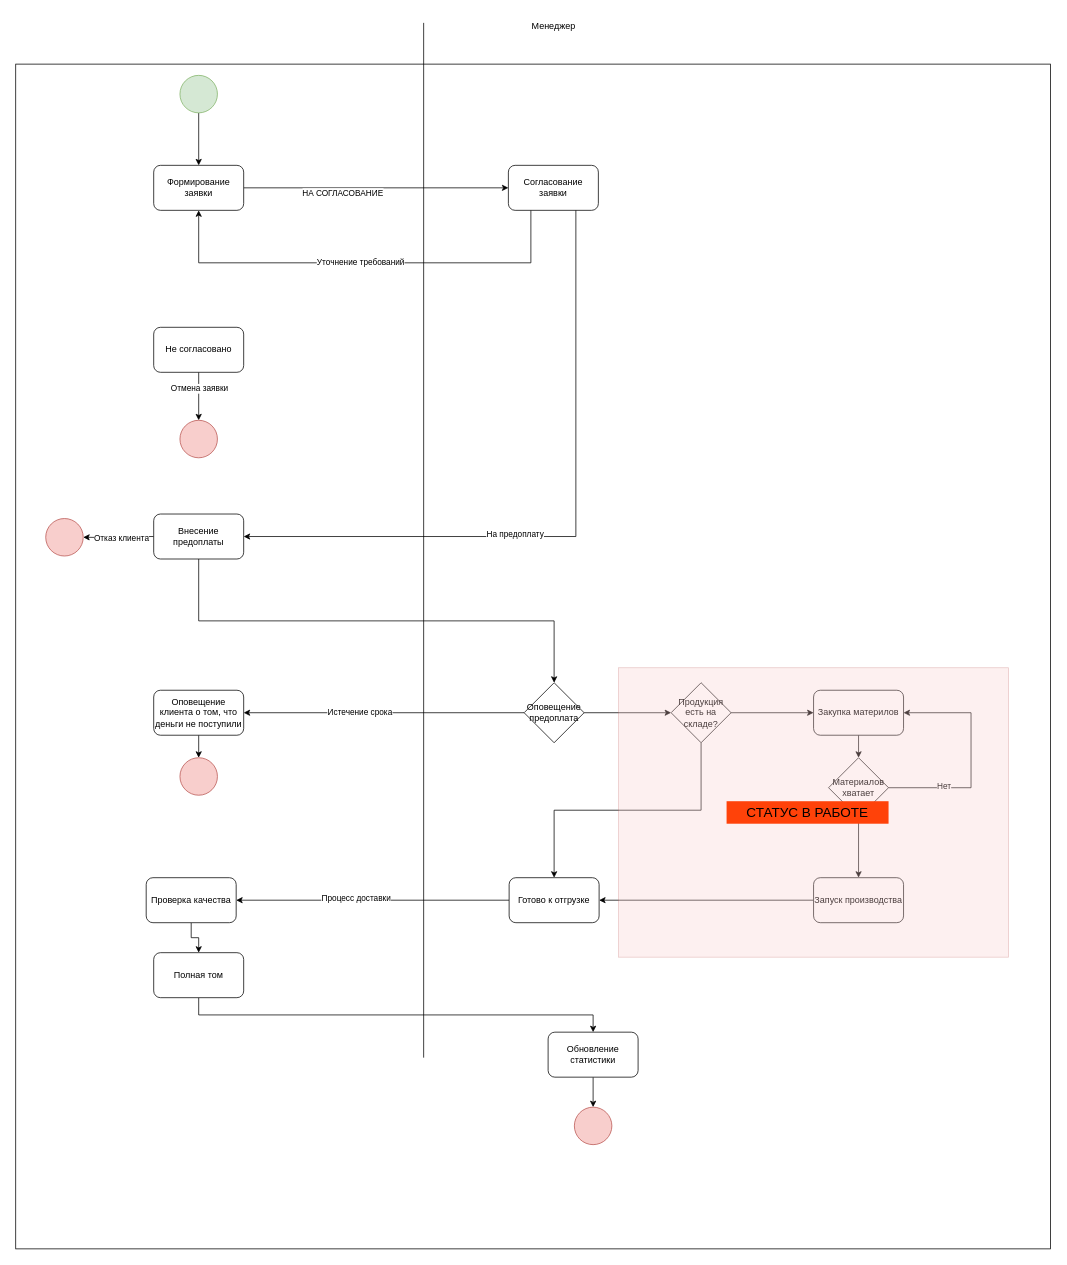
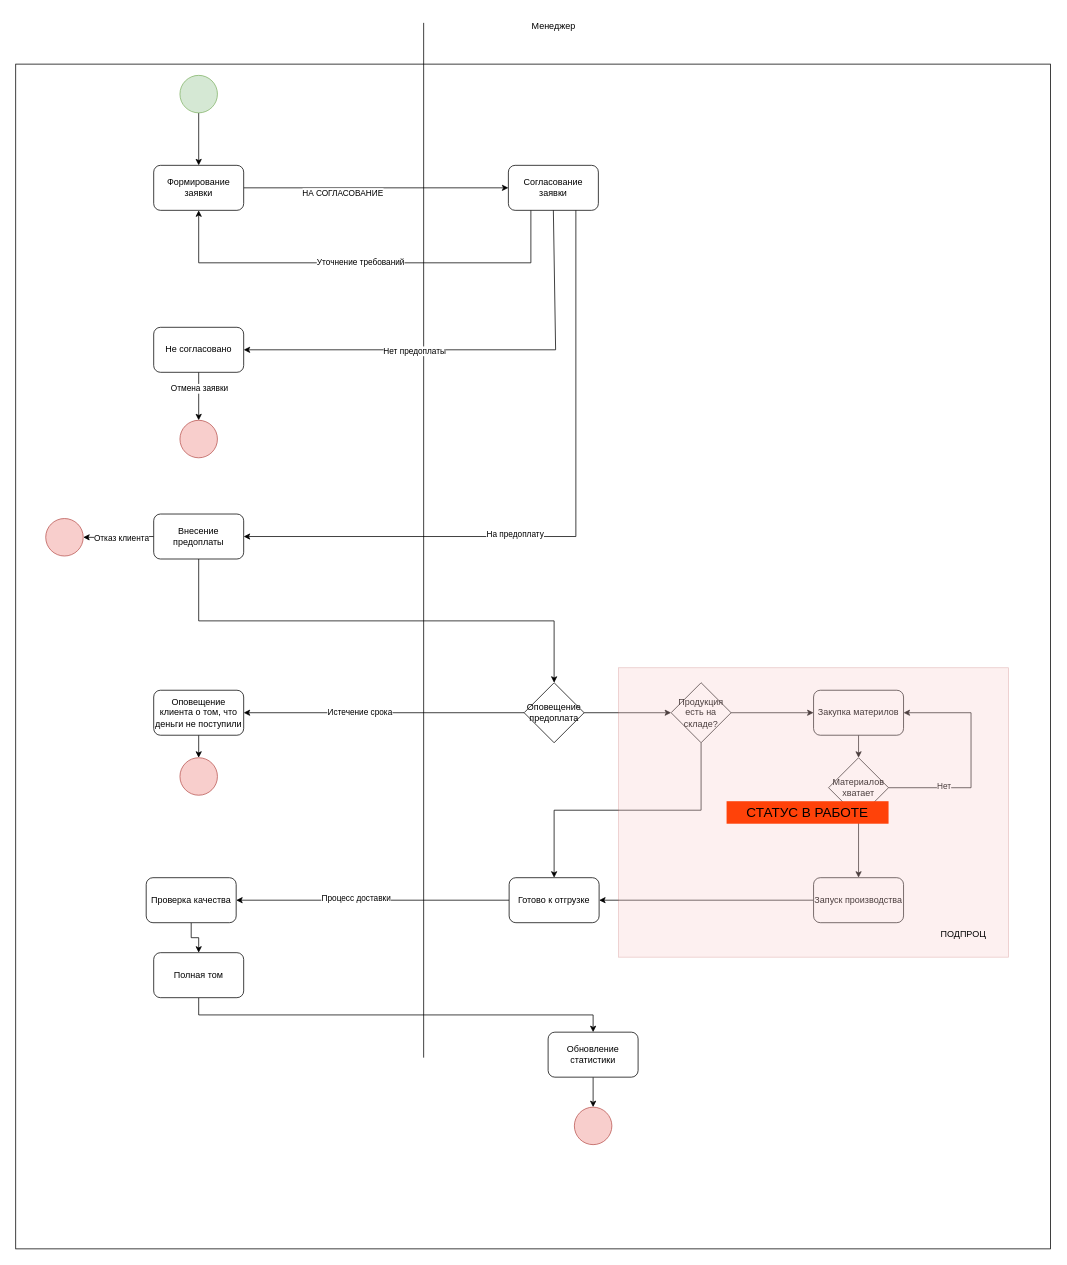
none -> (416, 350)
none -> (963, 934)
